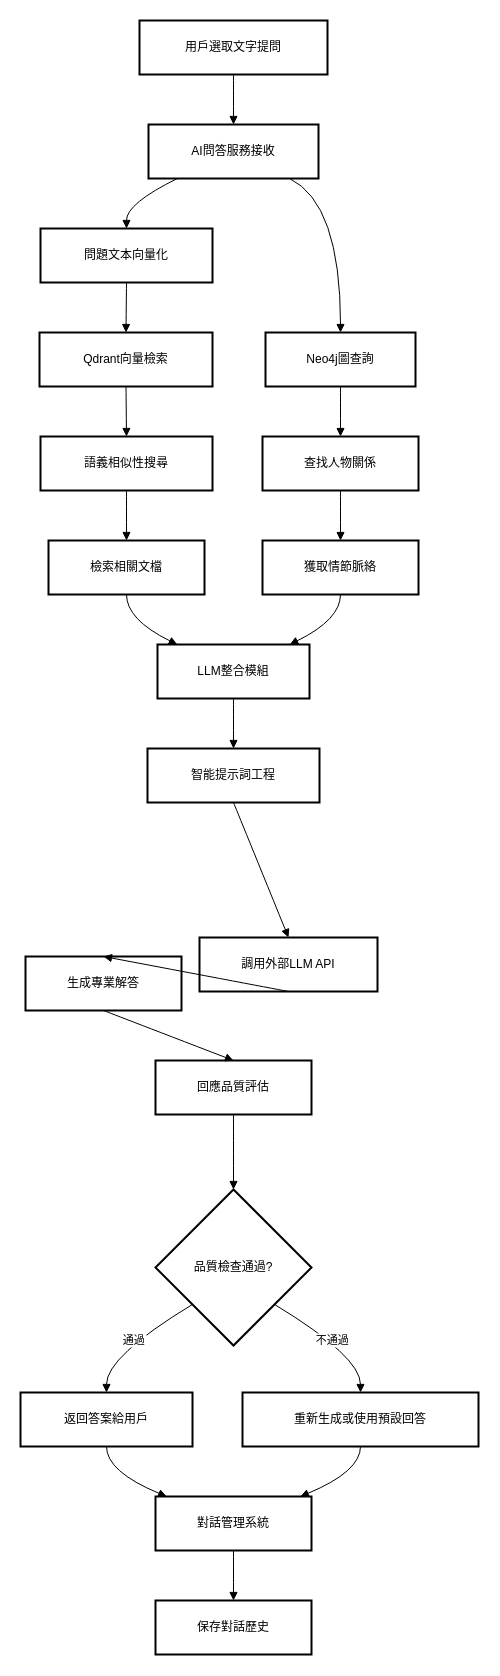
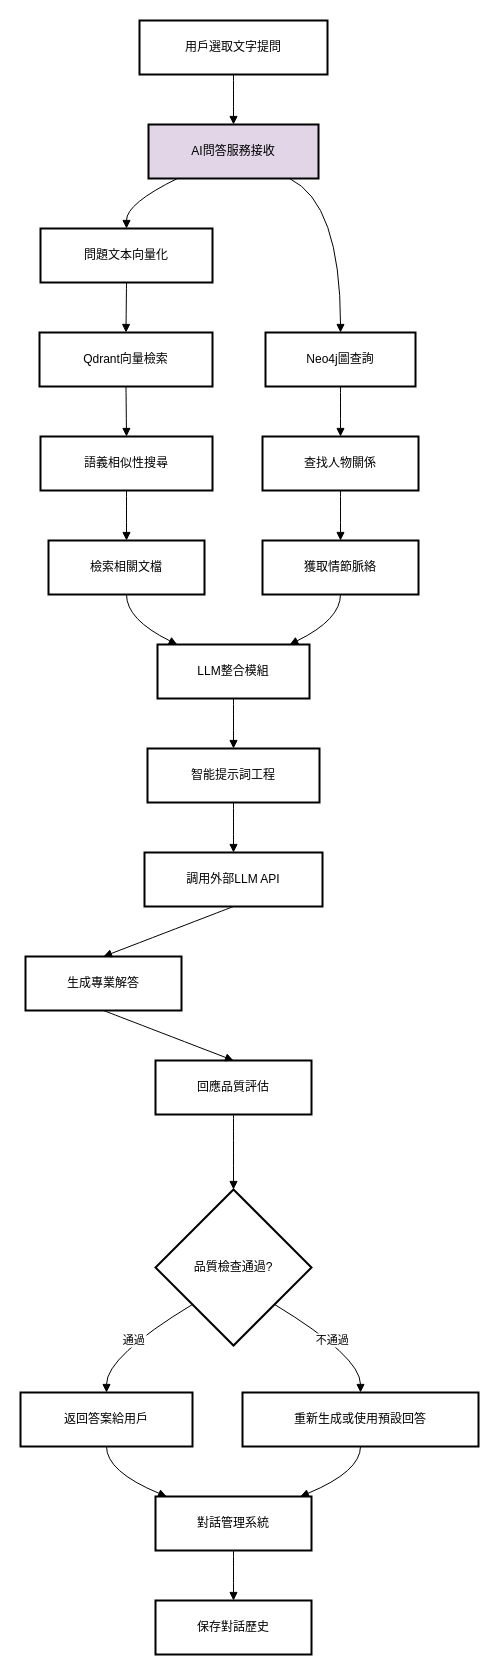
(234, 152) -> (234, 152)
(289, 965) -> (234, 880)
